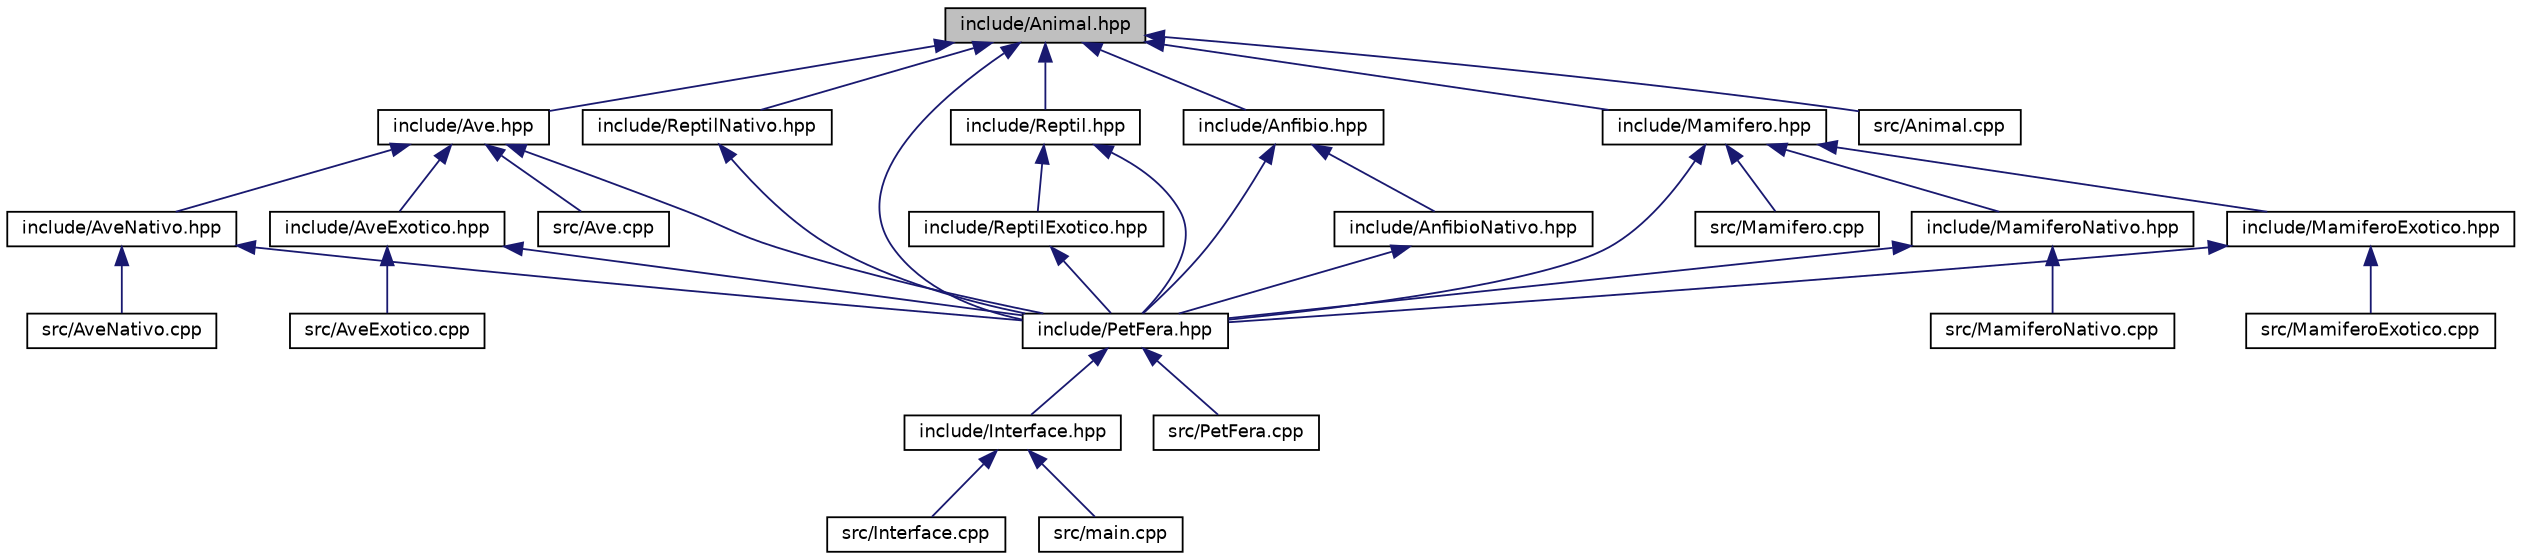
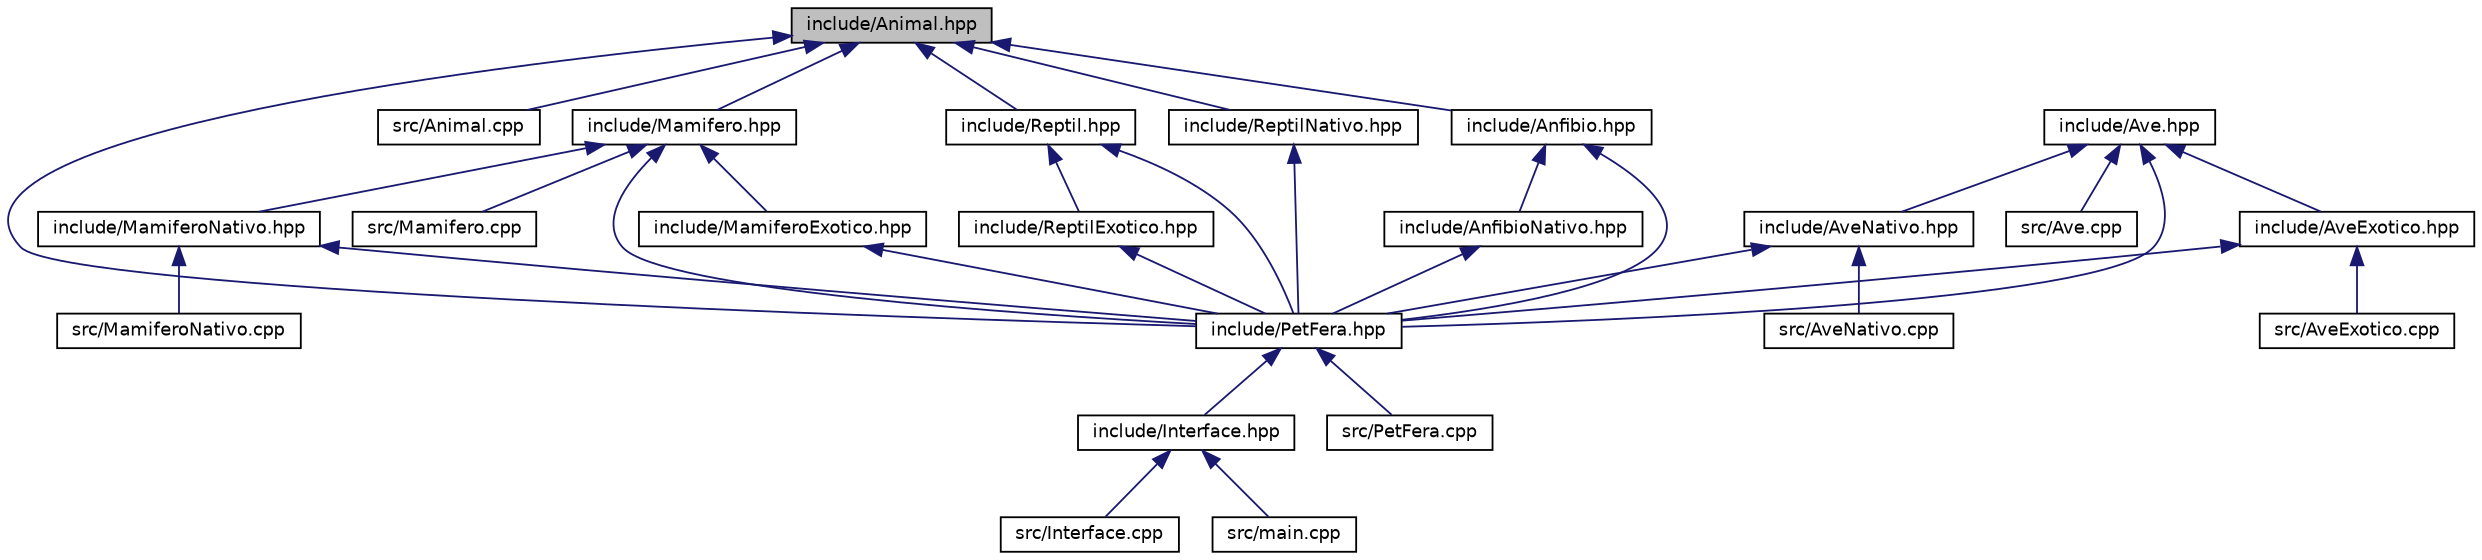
(742, 78) -> none
(2371, 331) -> none
